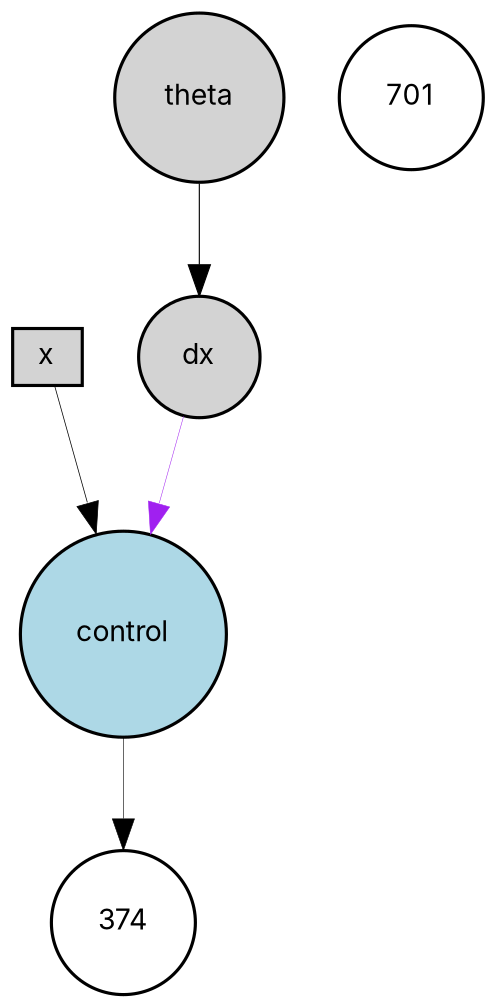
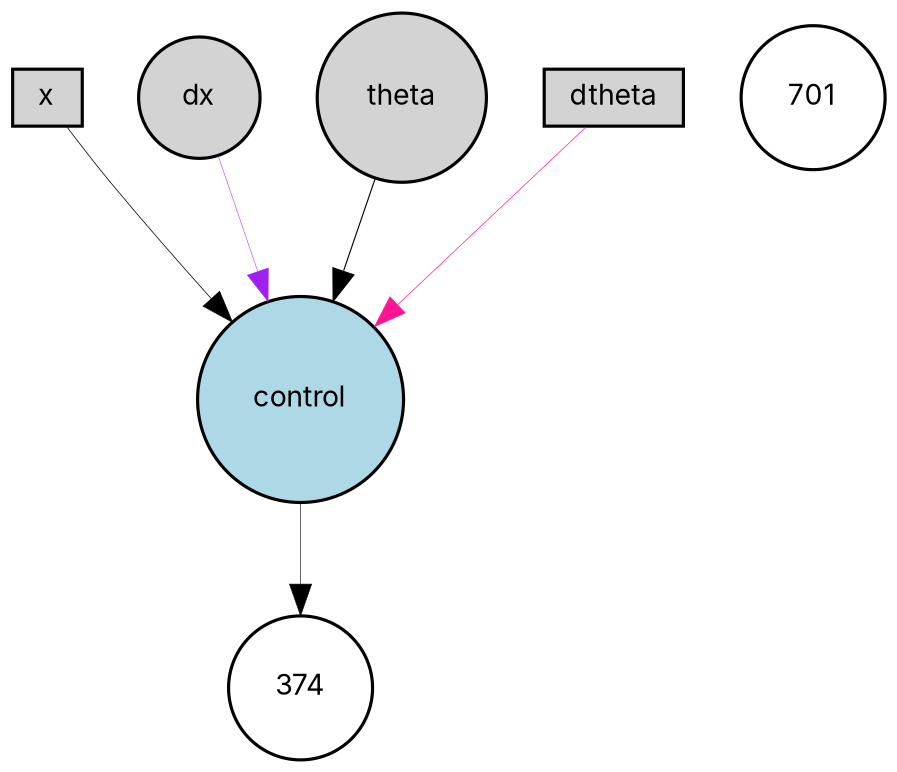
none -> (614, 98)
(199, 224) -> (359, 225)
